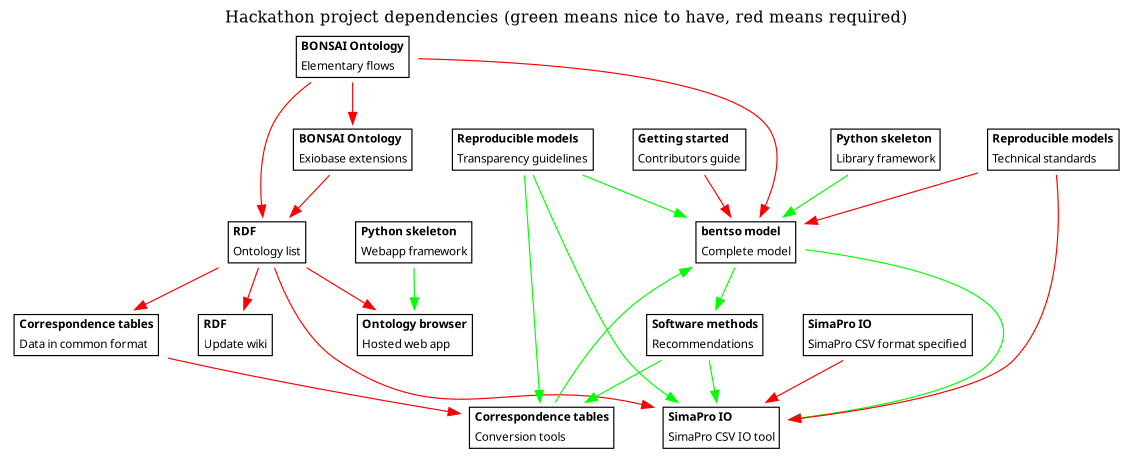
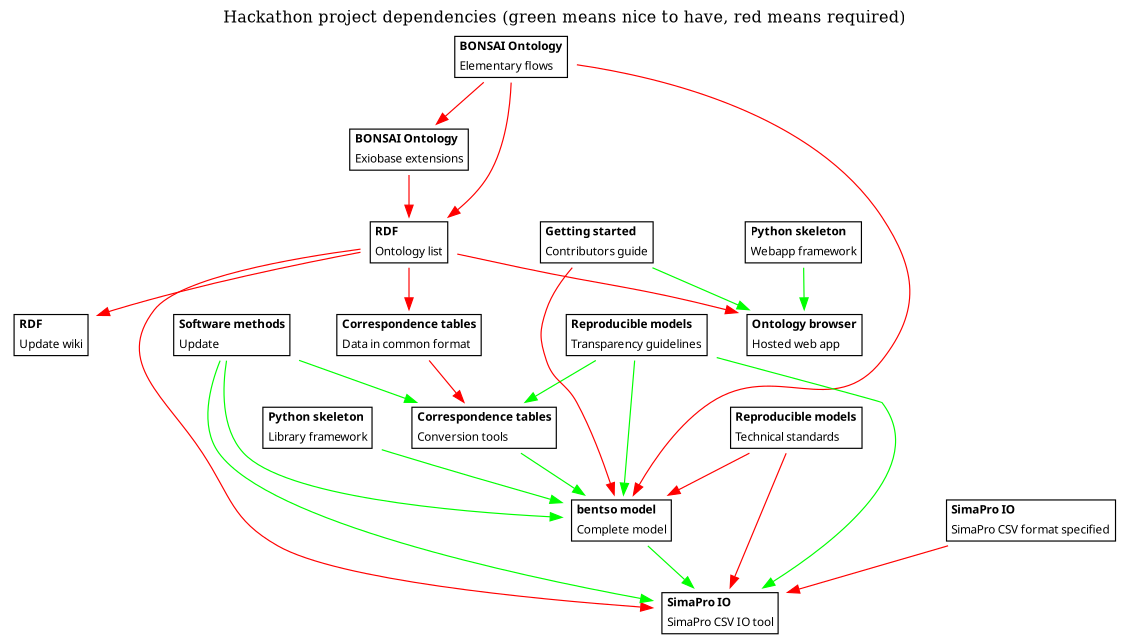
(728, 283) -> (345, 493)
none -> (695, 286)
(703, 344) -> (200, 344)
